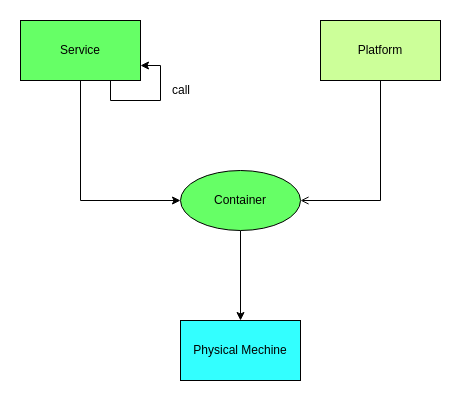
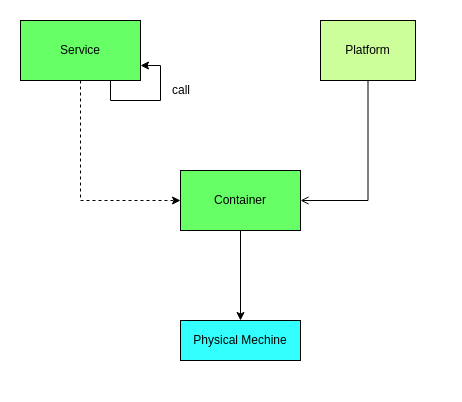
(381, 51) -> (368, 51)
(81, 187) -> (81, 187)
(241, 201) -> (241, 201)
(241, 351) -> (241, 341)
